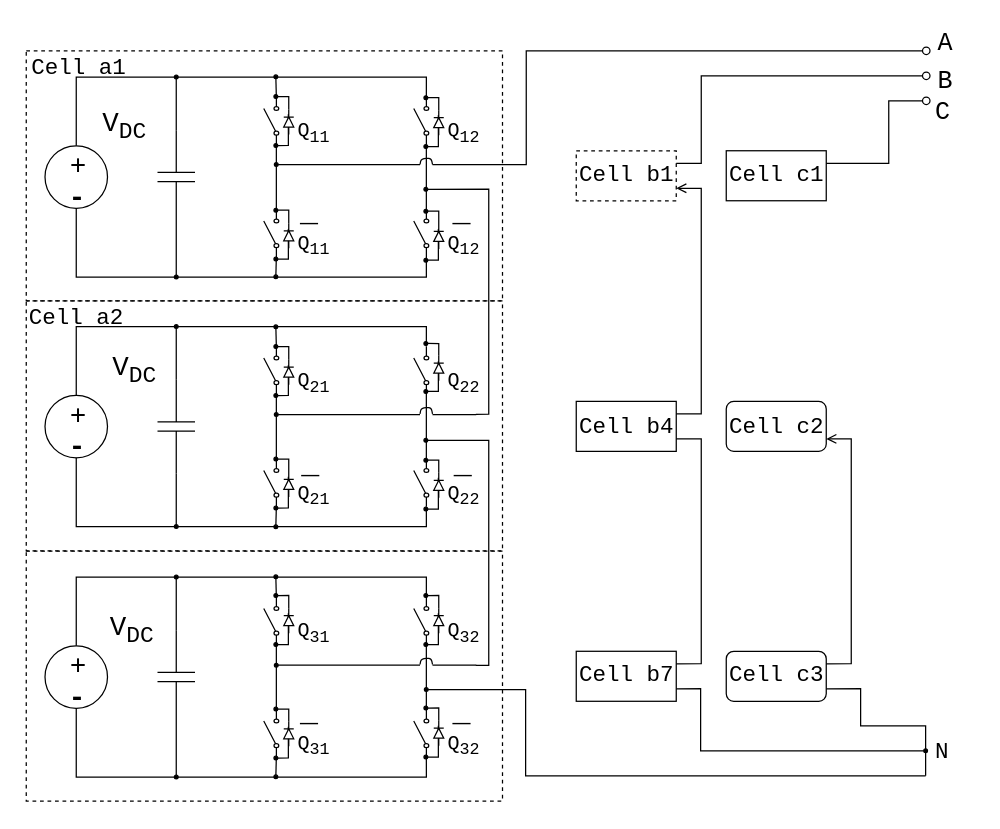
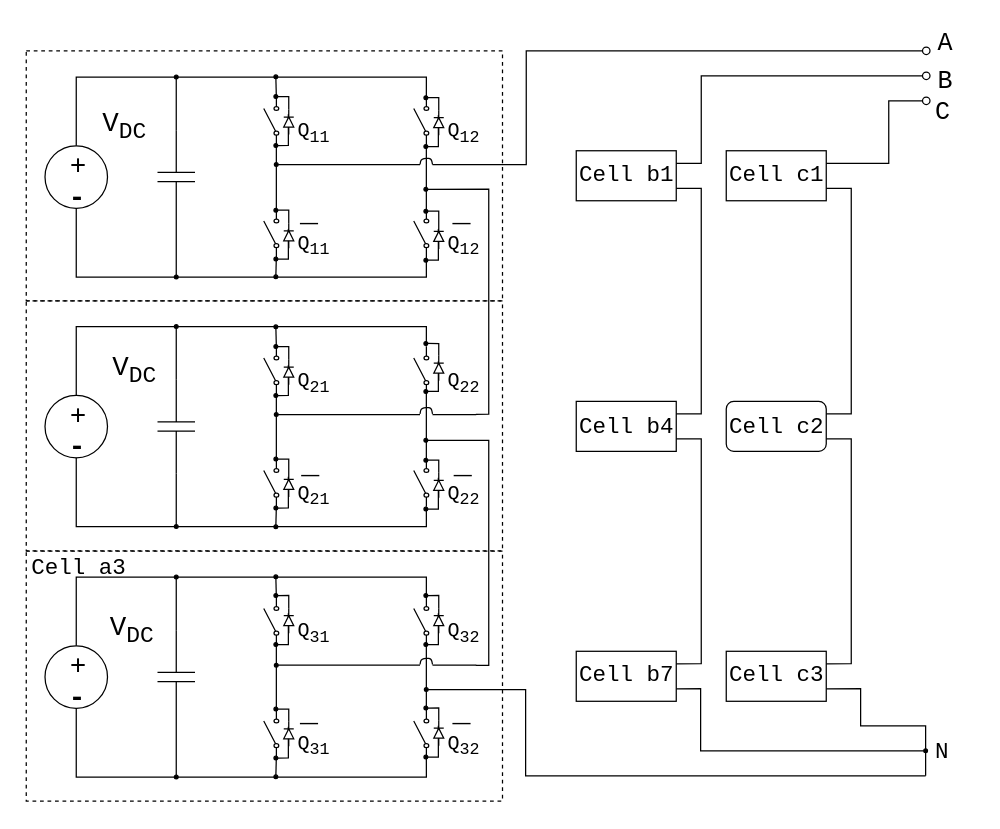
(86, 63) -> none
(626, 176) -> (626, 176)
(682, 188) -> (681, 188)
none -> (851, 301)
(83, 313) -> none
(832, 439) -> (831, 439)
none -> (86, 563)
(776, 676) -> (776, 676)
